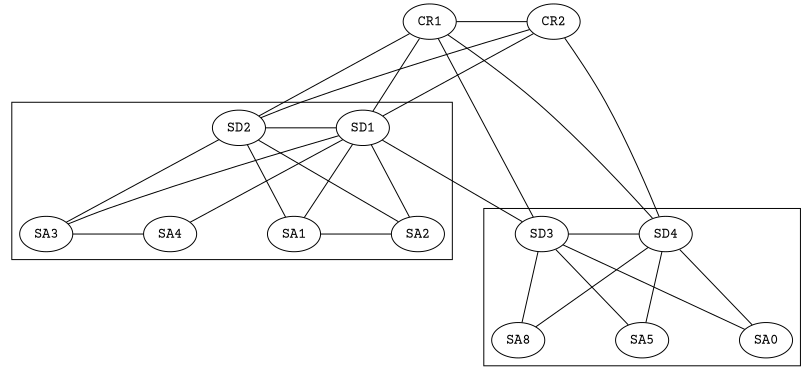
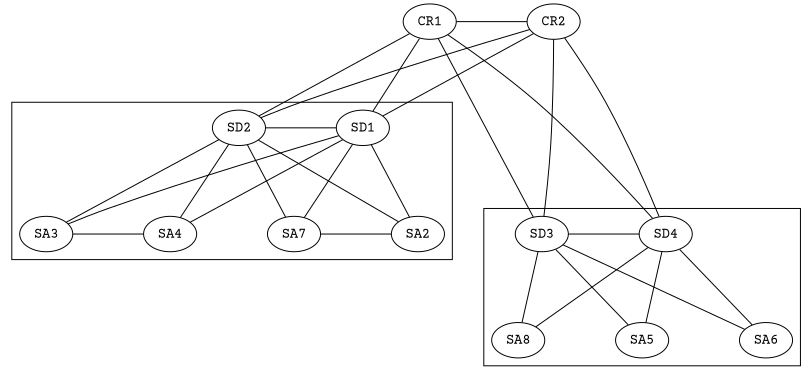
(445, 177) -> (552, 128)
none -> (202, 185)
(294, 234) -> (294, 234)
(766, 340) -> (766, 340)
